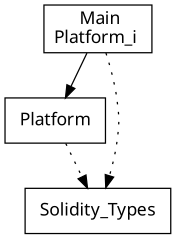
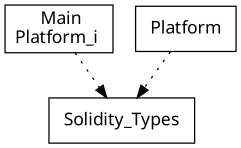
(79, 70) -> none
